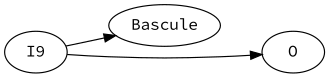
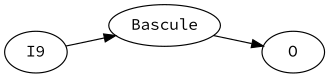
(159, 58) -> (233, 40)
